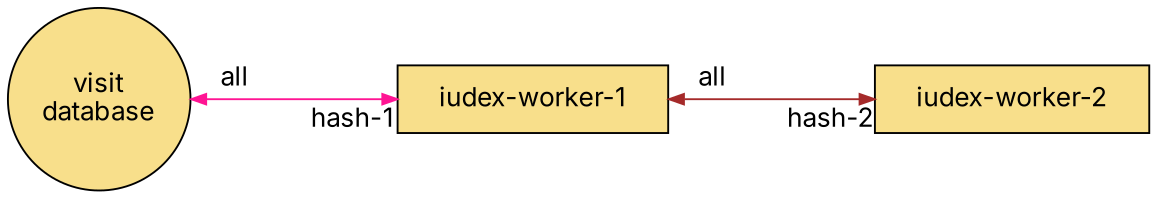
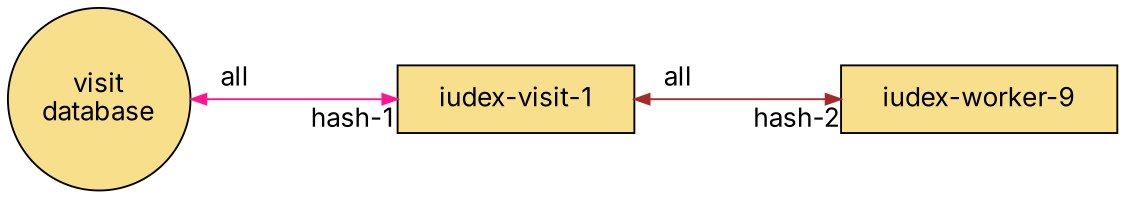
(533, 99) -> (516, 99)
(1012, 99) -> (979, 99)
